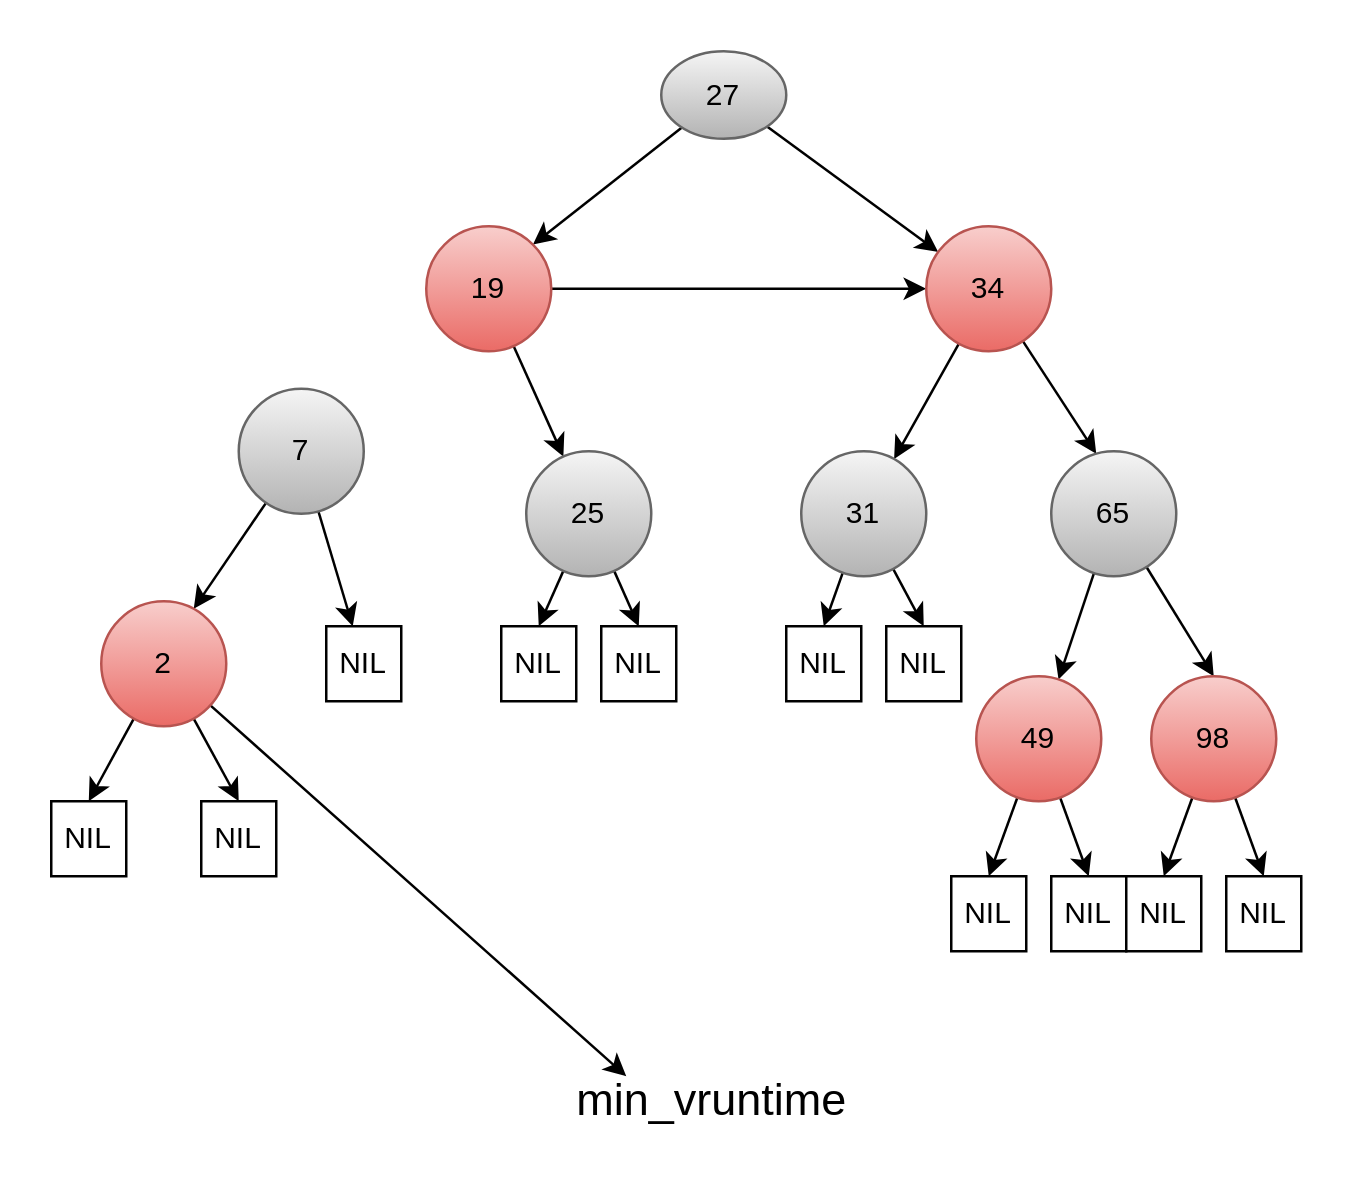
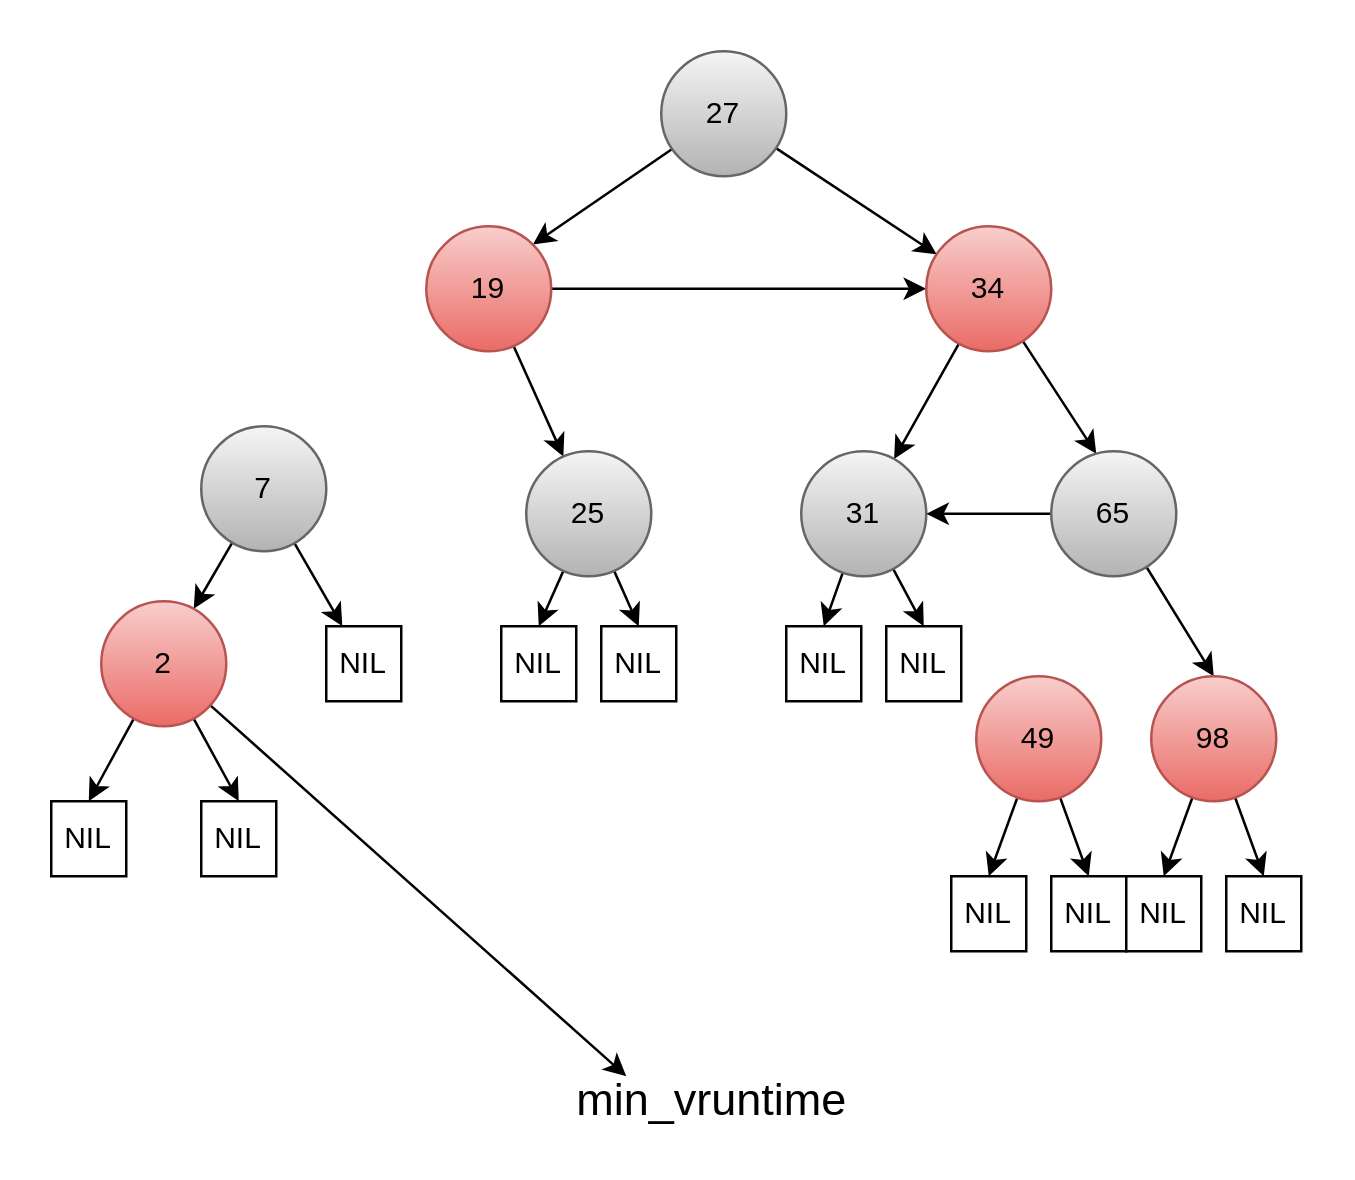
(724, 95) -> (724, 114)
(301, 451) -> (264, 489)
(1079, 619) -> (997, 514)
